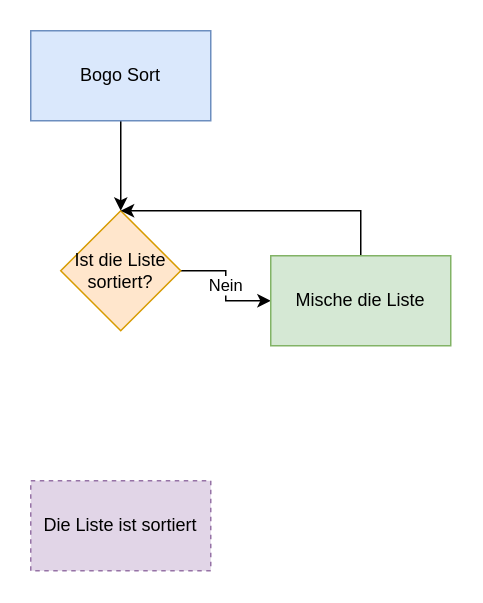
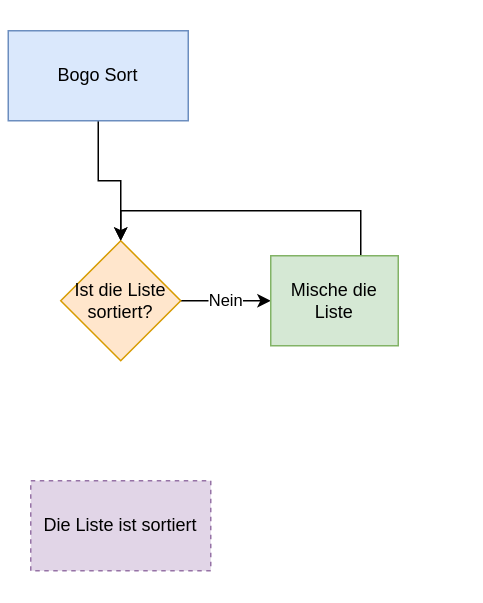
(121, 76) -> (98, 76)
(121, 271) -> (121, 301)
(361, 301) -> (335, 301)
